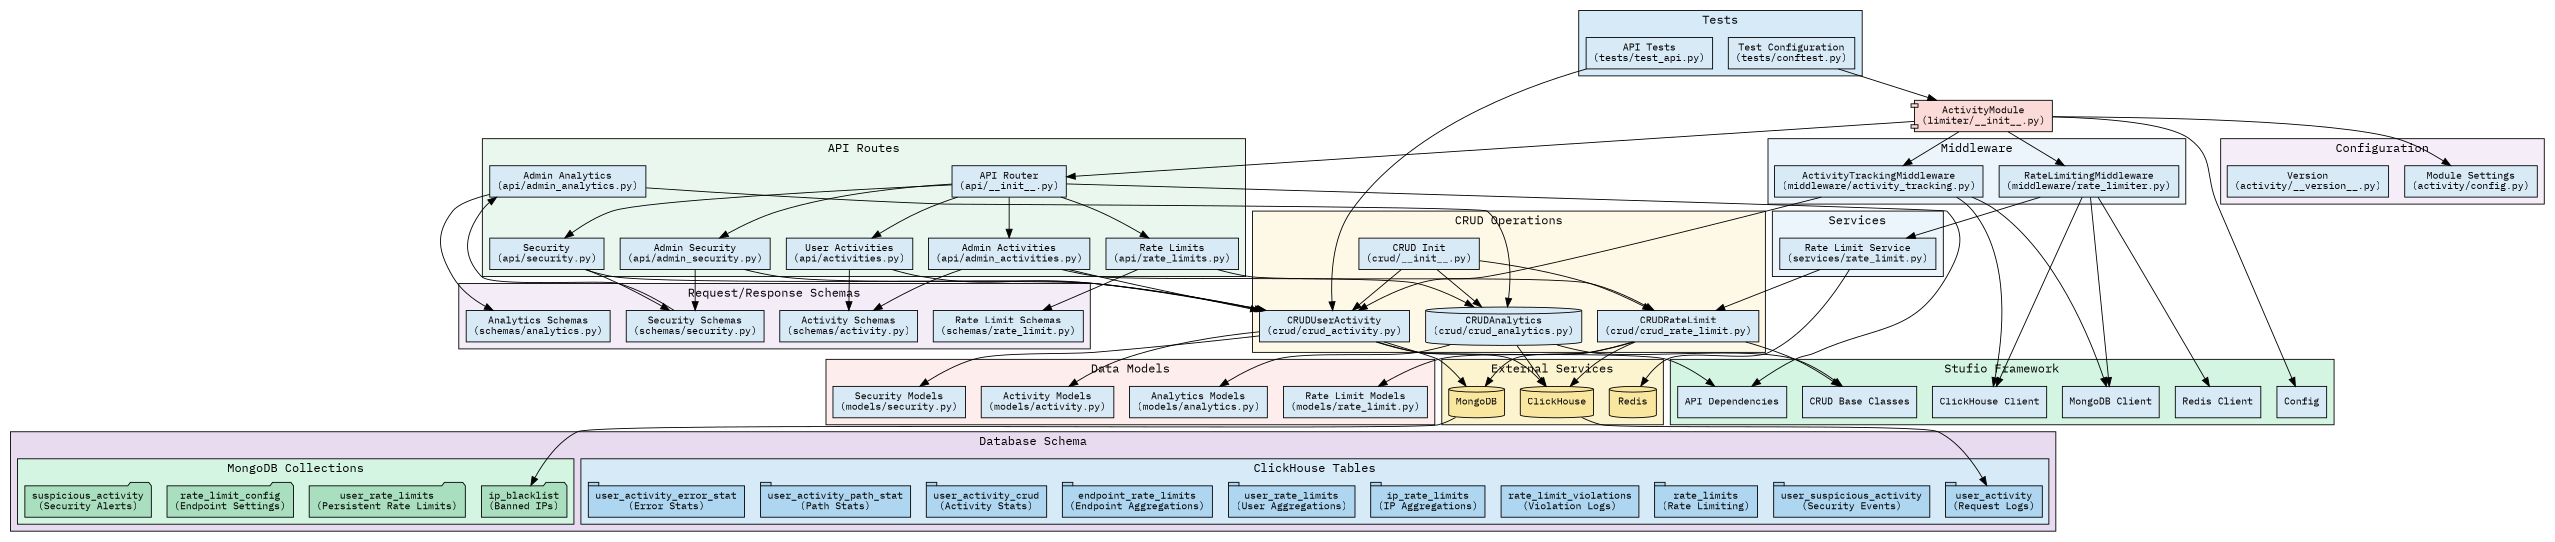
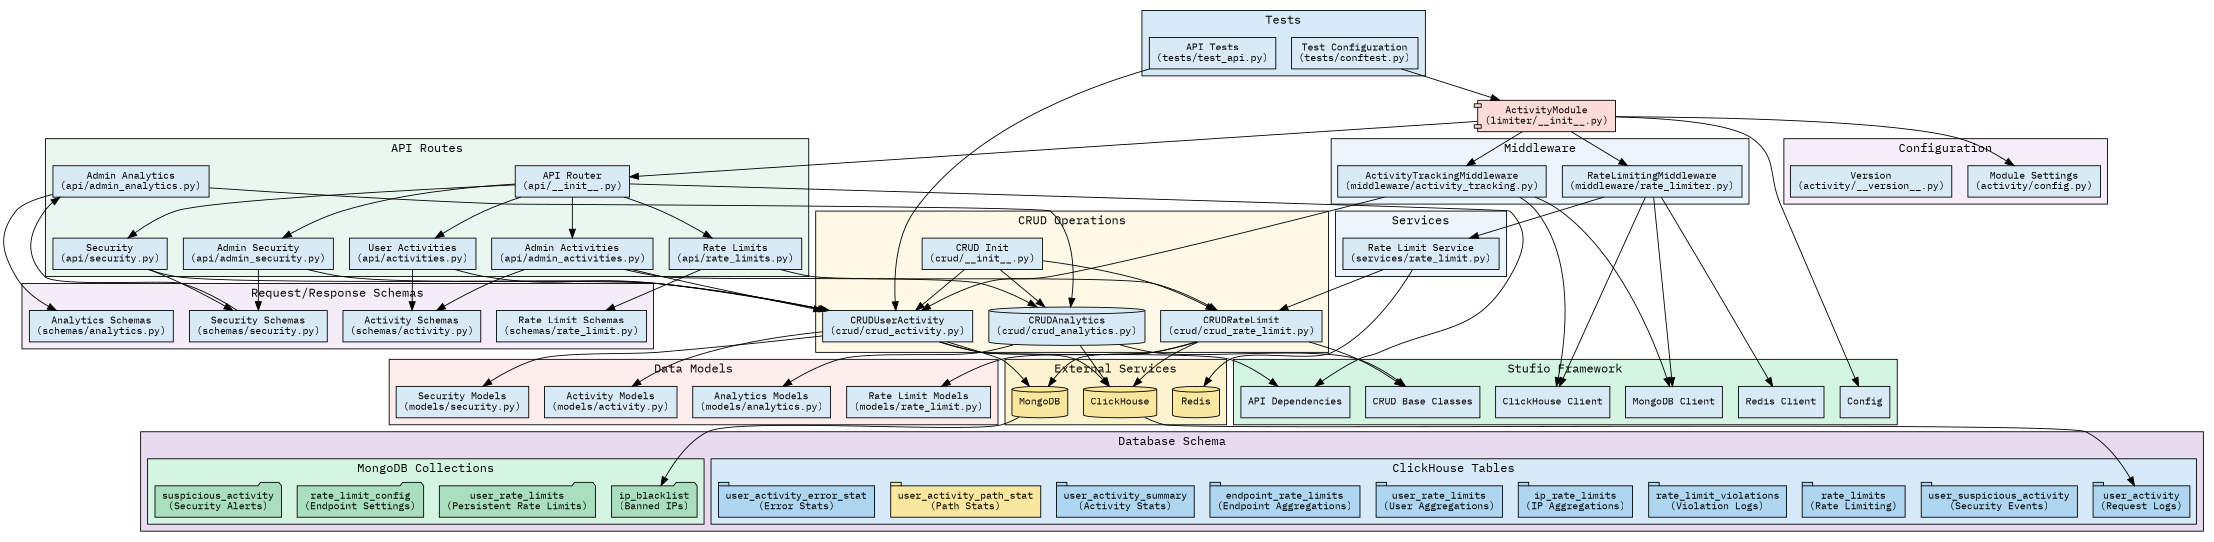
(836, 502) -> (966, 502)
(986, 502) -> (1125, 502)
(1570, 502) -> (1718, 502)
